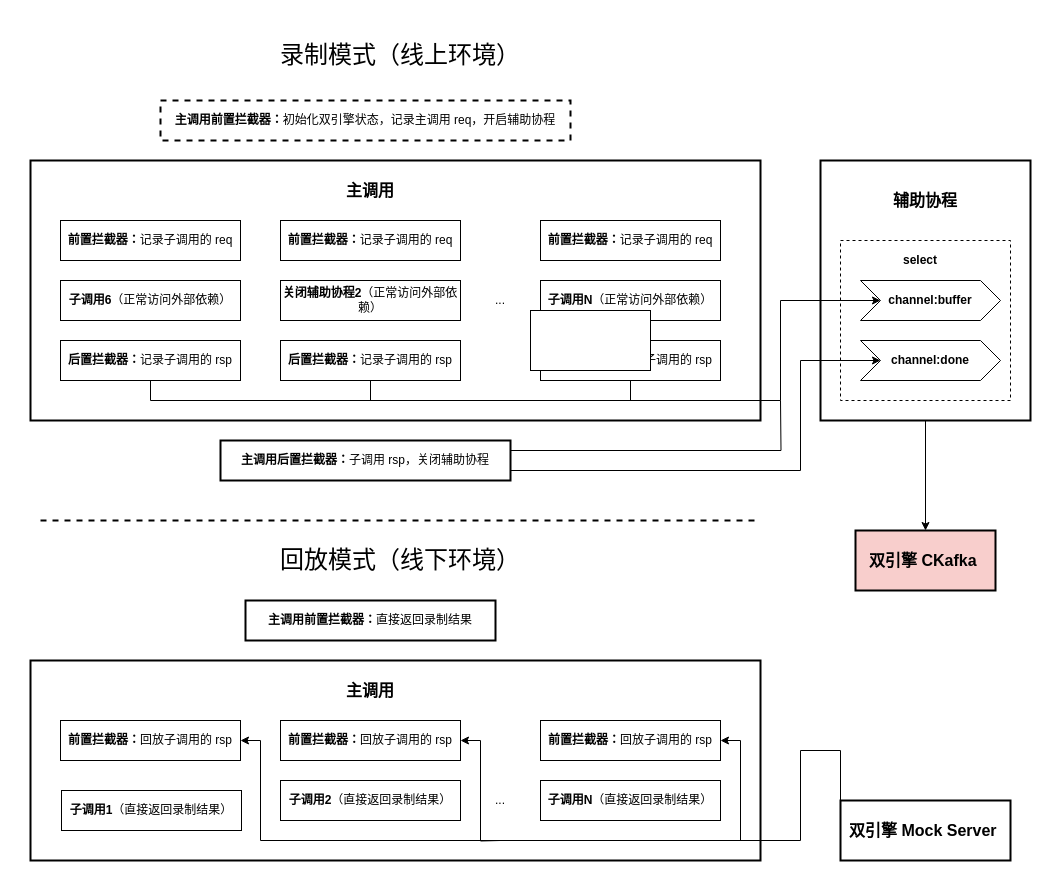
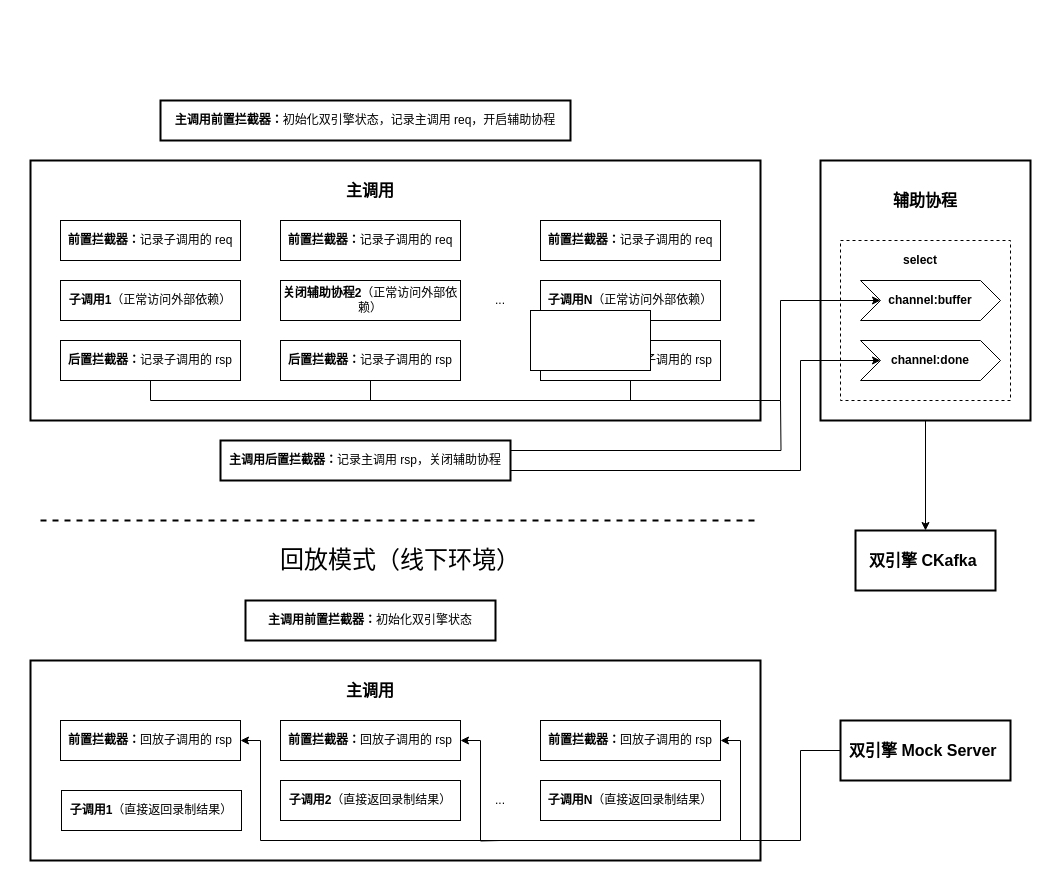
(401, 56) -> none
(366, 121) -> (366, 121)
(151, 301) -> (151, 301)
(366, 461) -> (366, 461)
(926, 561) -> (926, 561)
(371, 621) -> (371, 621)
(926, 831) -> (926, 751)
